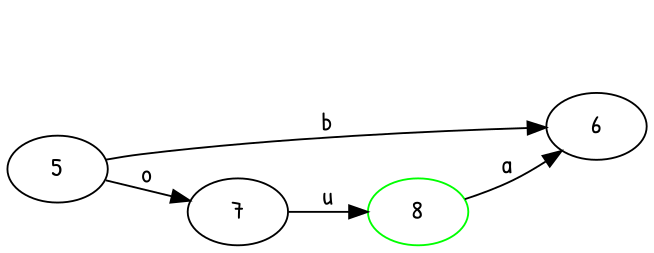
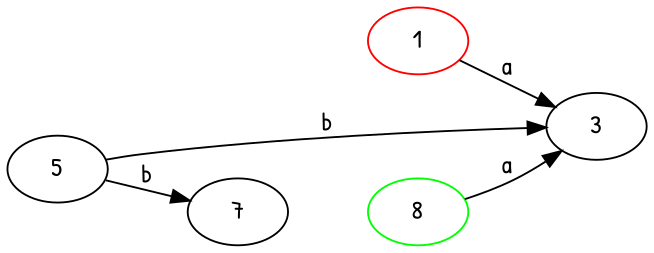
none -> (418, 41)
(597, 126) -> (597, 126)
(148, 176) -> (148, 176)
(319, 212) -> none
